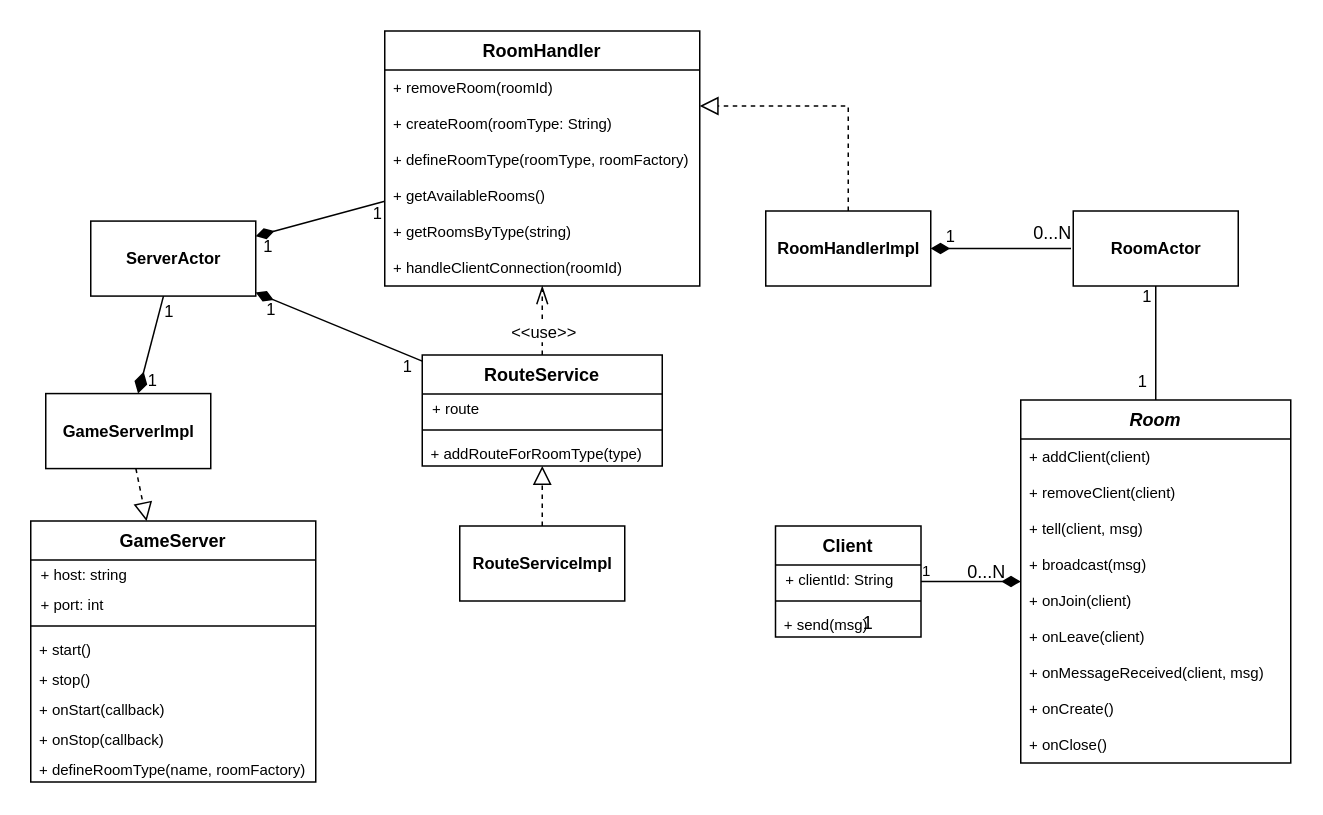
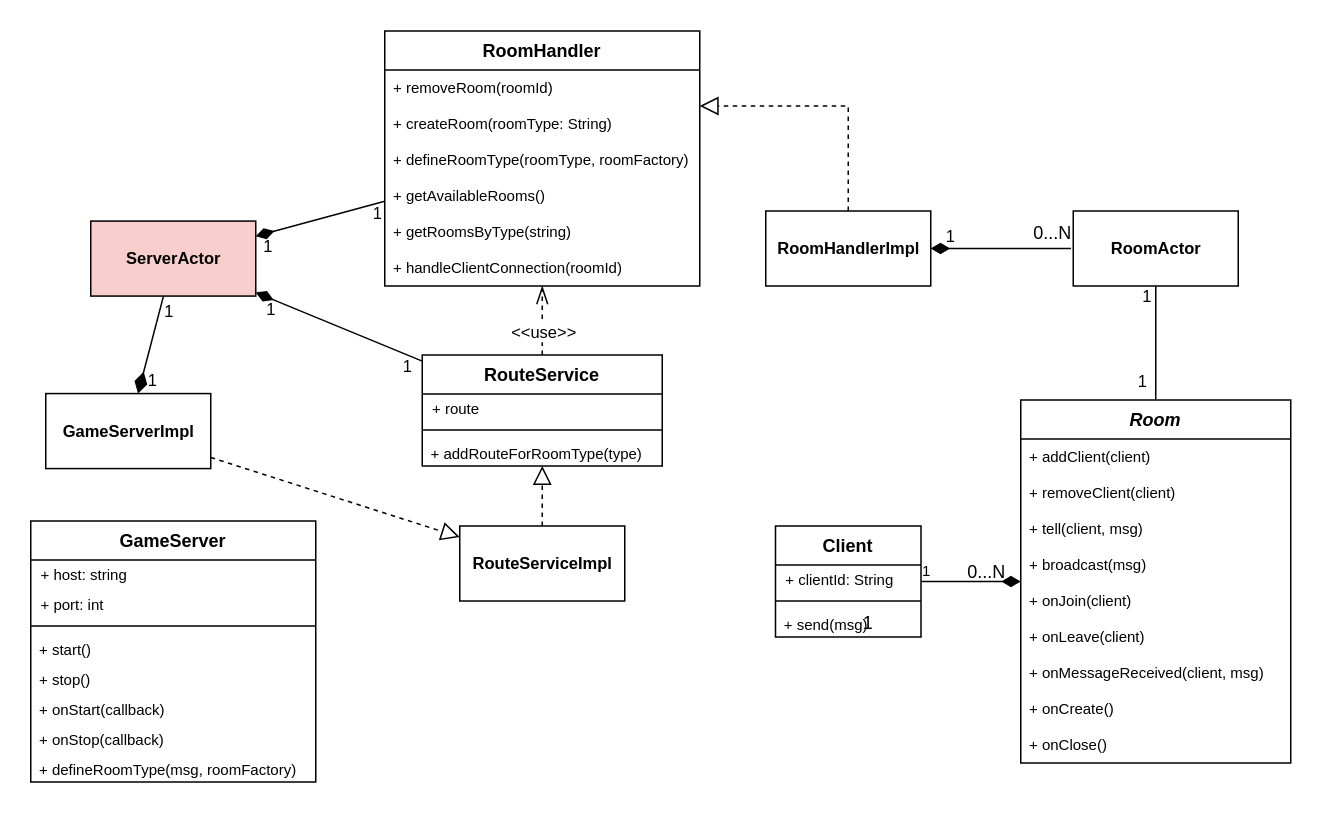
(173, 258) -> (173, 258)
(139, 485) -> (326, 494)
(178, 770) -> (174, 770)
